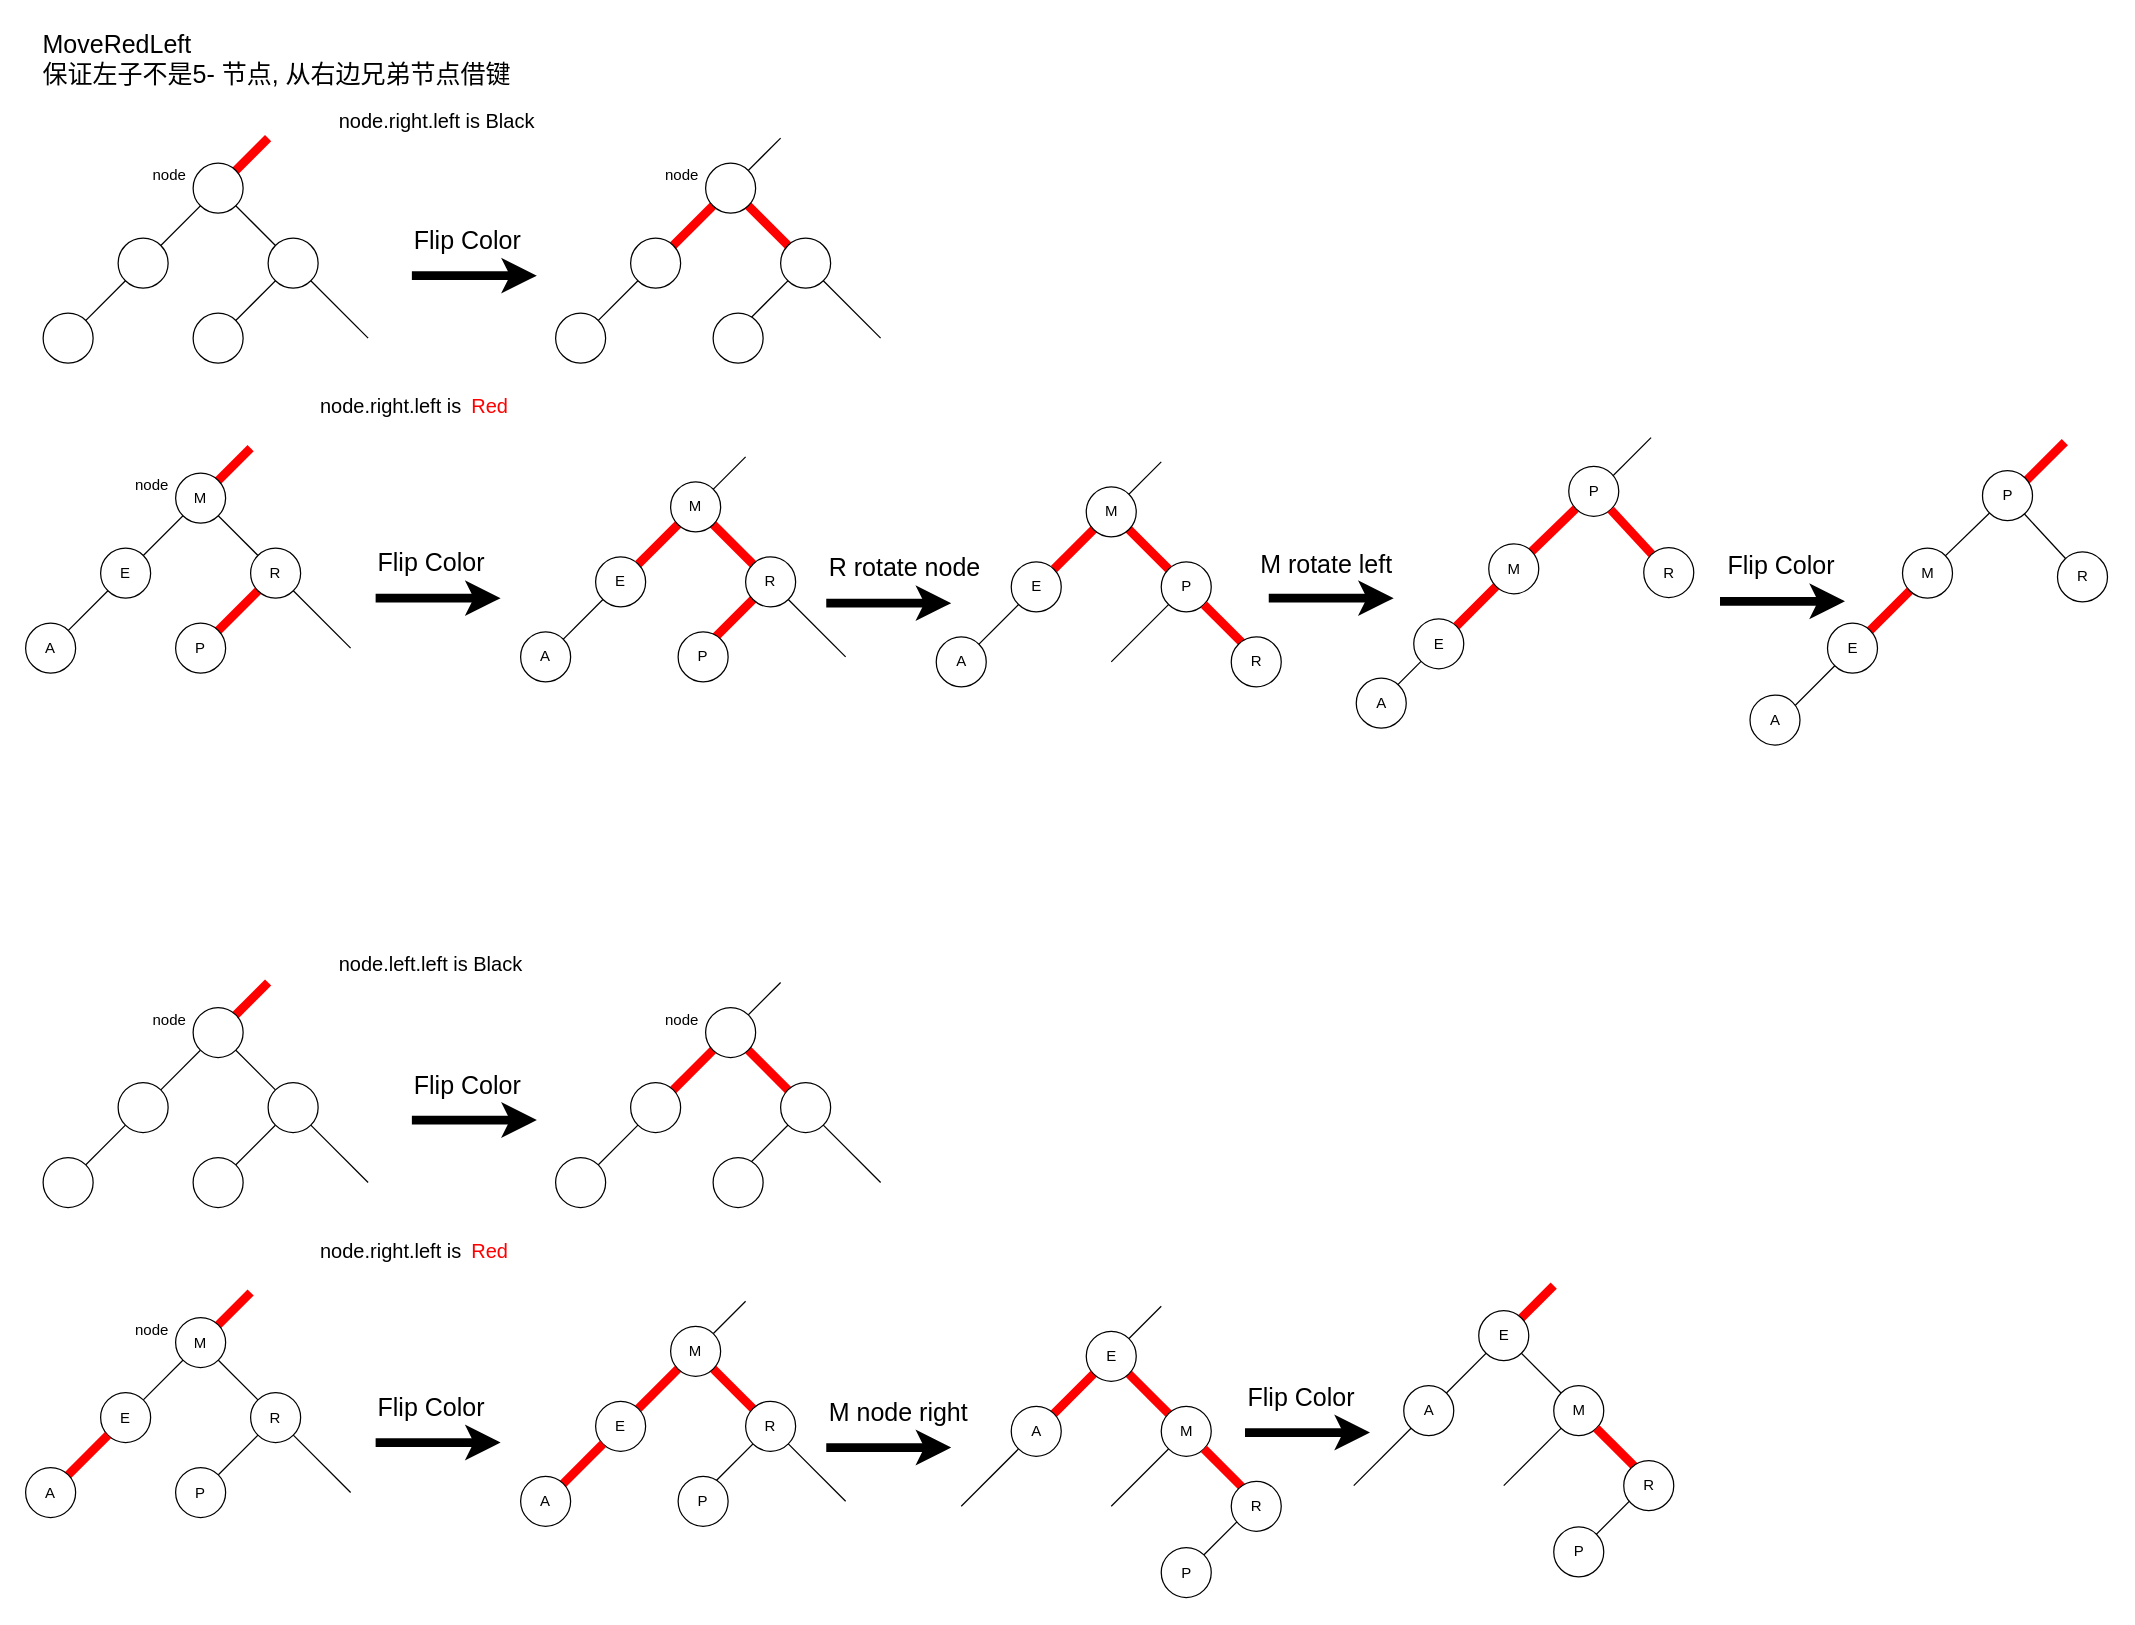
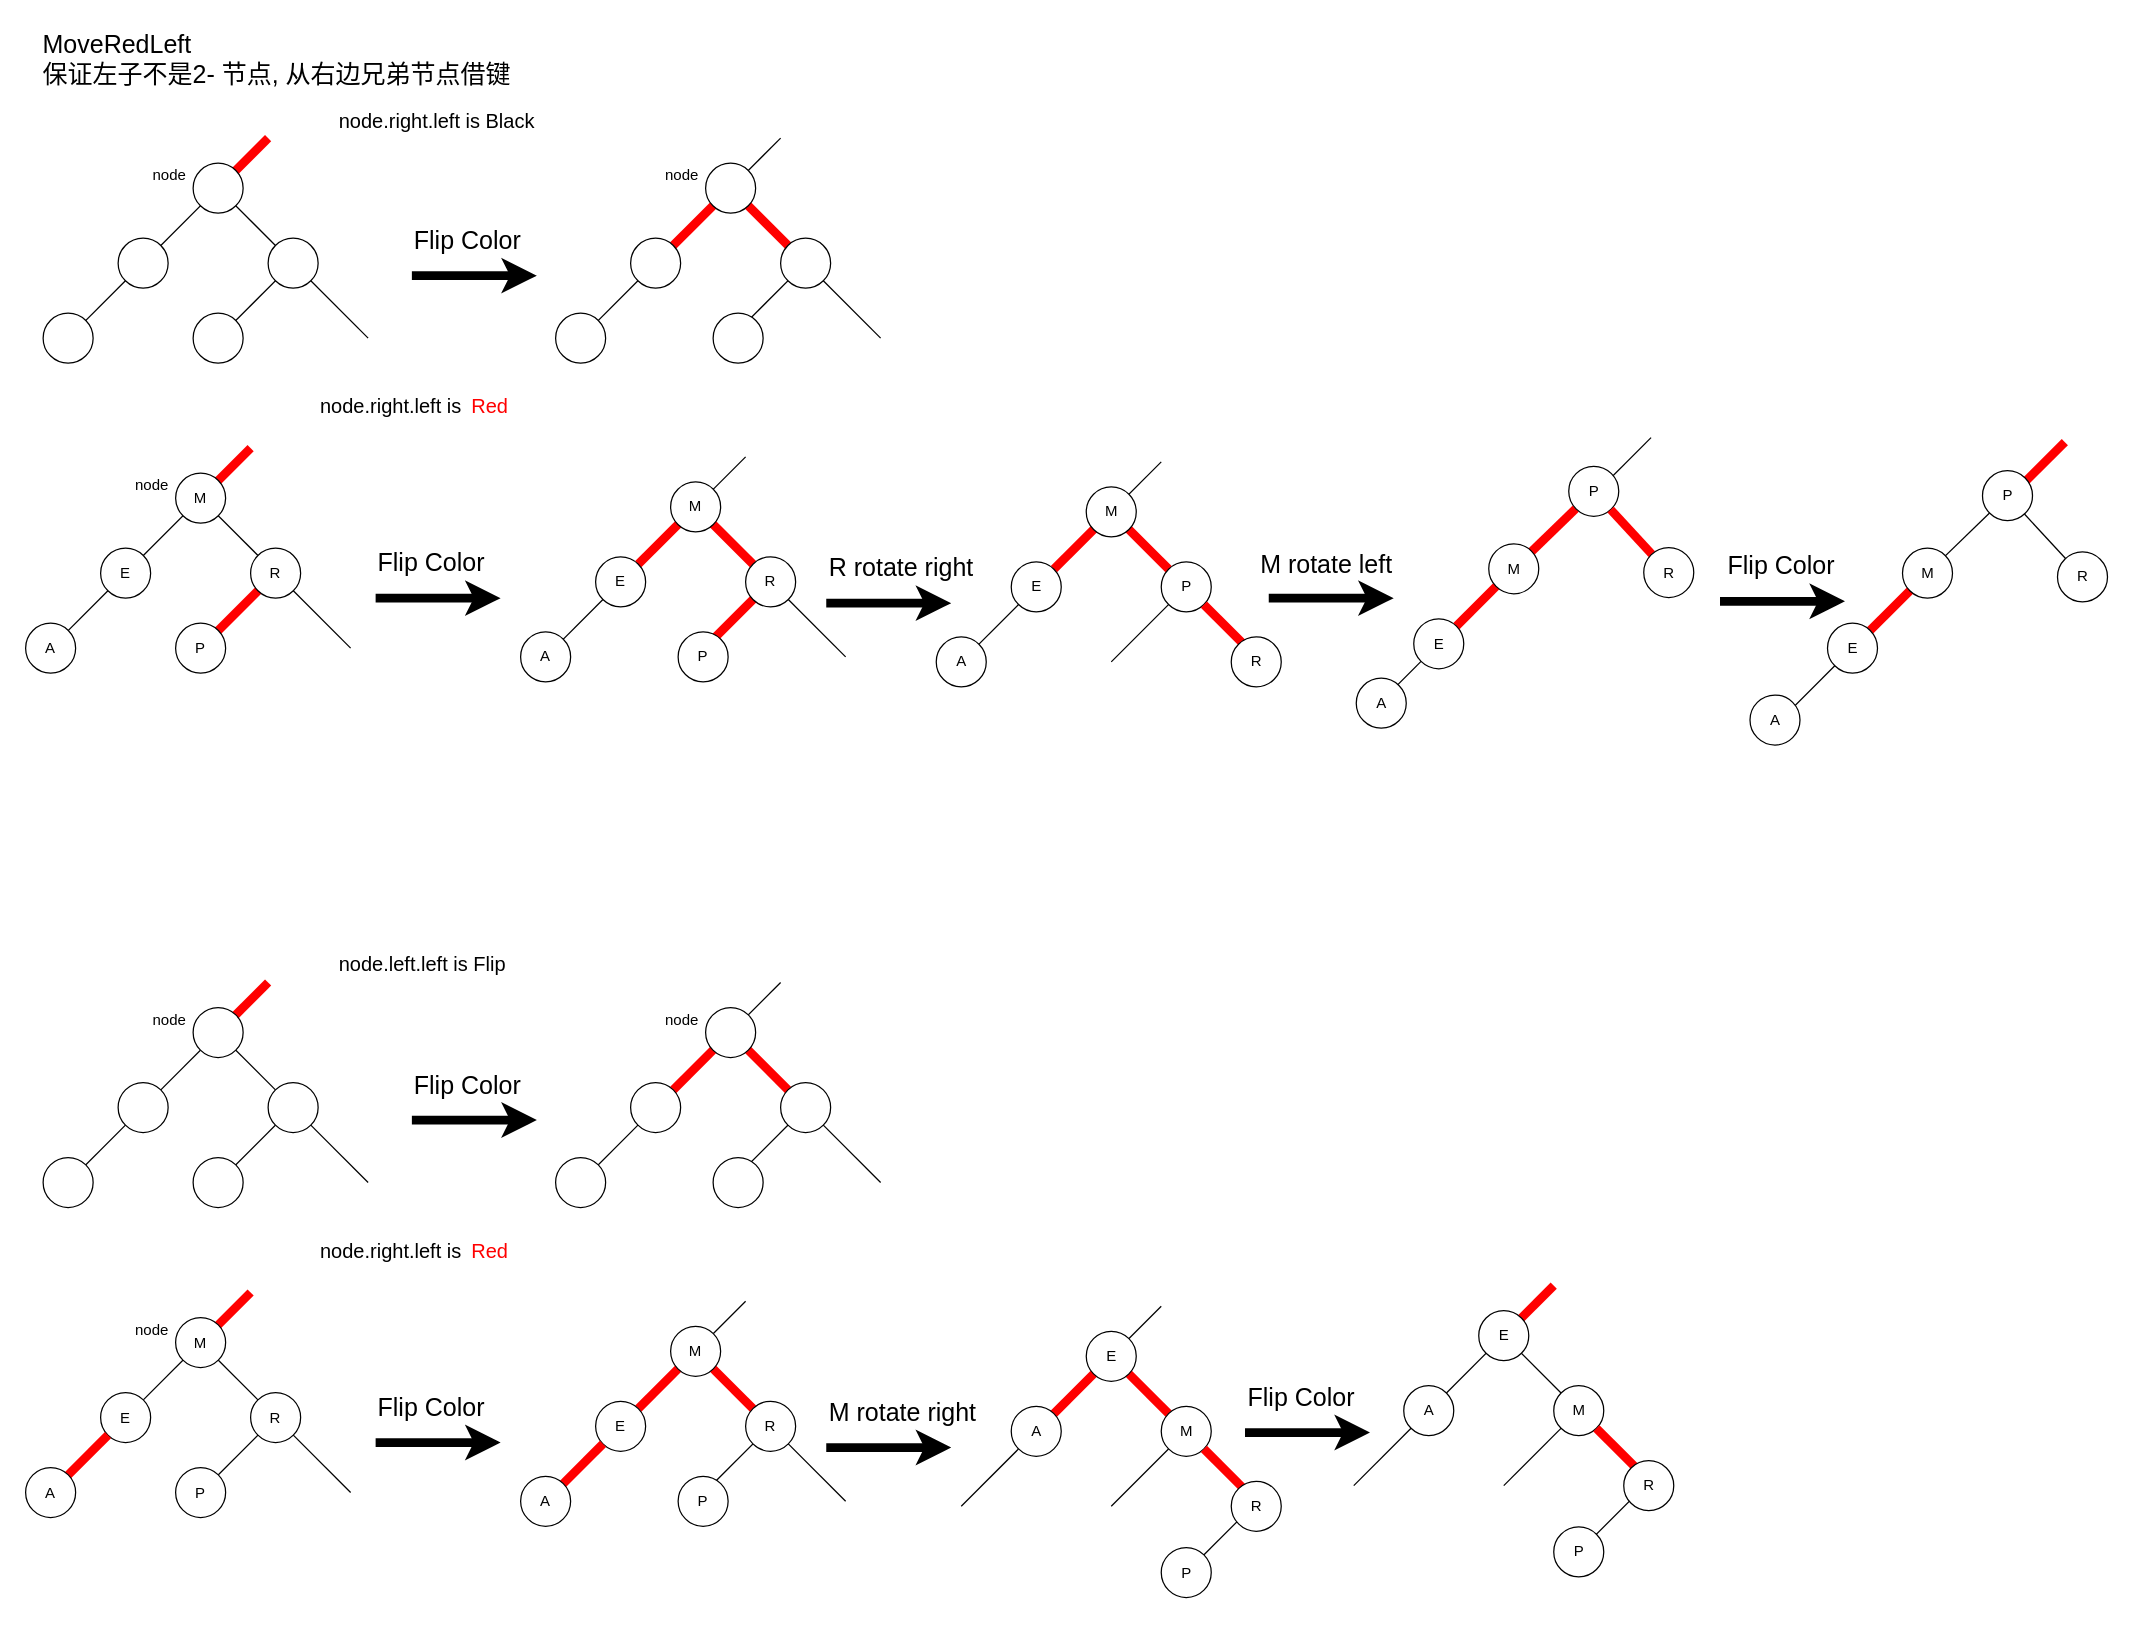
(281, 59) -> (281, 59)
(914, 568) -> (918, 568)
(474, 963) -> (464, 963)
(904, 1413) -> (918, 1413)
